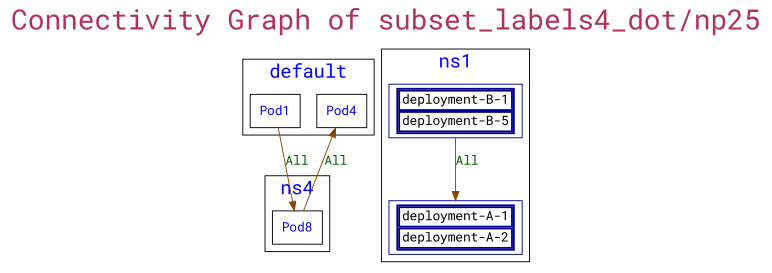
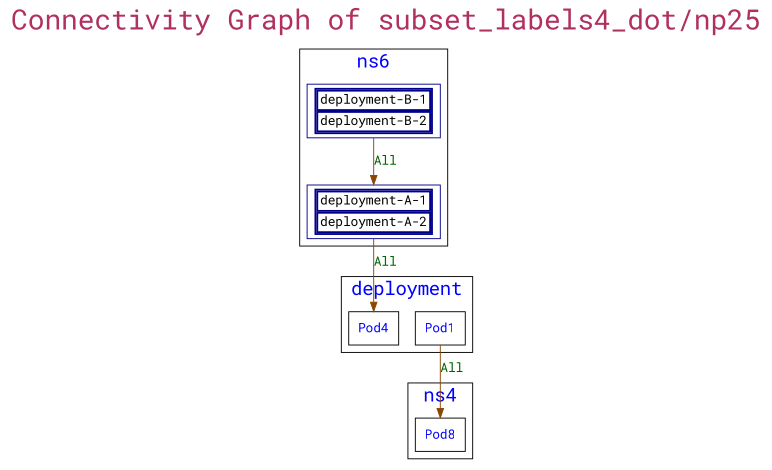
(456, 63) -> (374, 63)
(308, 73) -> (407, 290)
(456, 121) -> (374, 121)
(319, 170) -> (374, 270)
